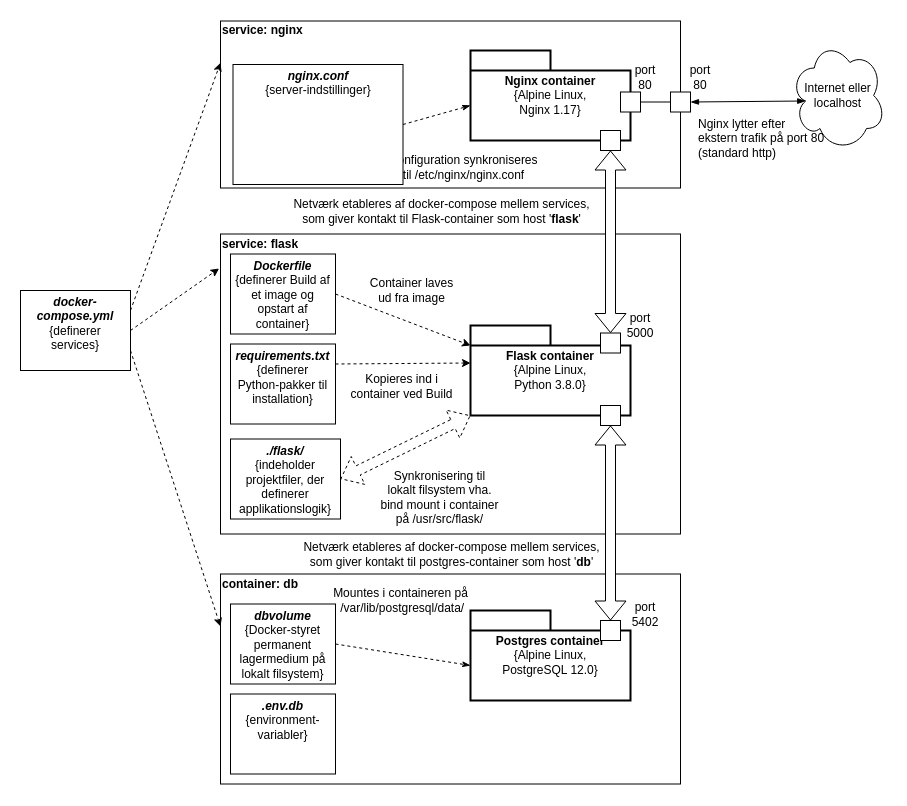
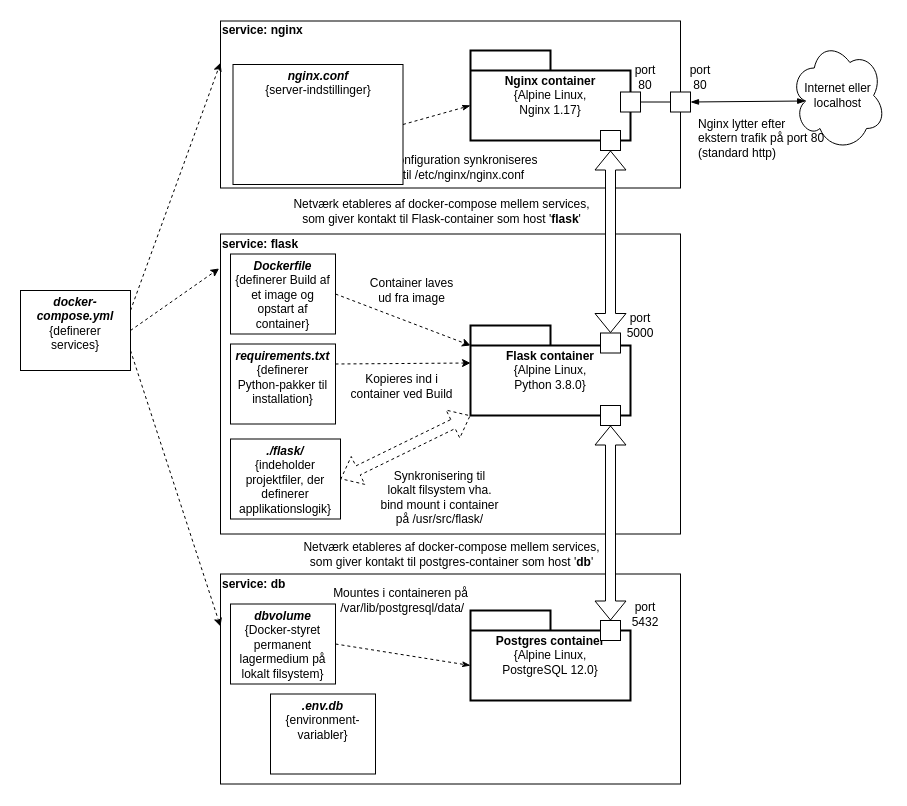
(262, 585) -> (255, 585)
(646, 615) -> (646, 615)
(283, 734) -> (323, 734)
